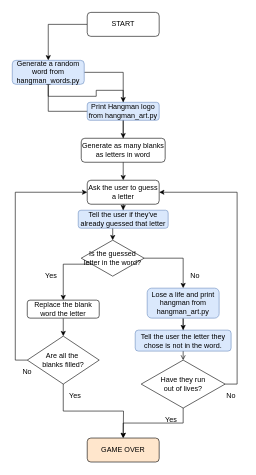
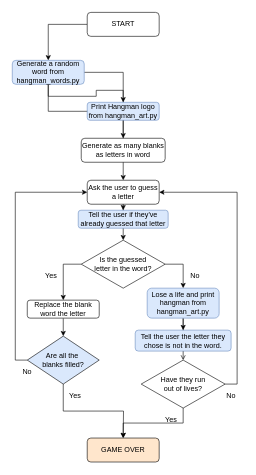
(113, 258) -> (123, 264)
(63, 360) -> (63, 360)
